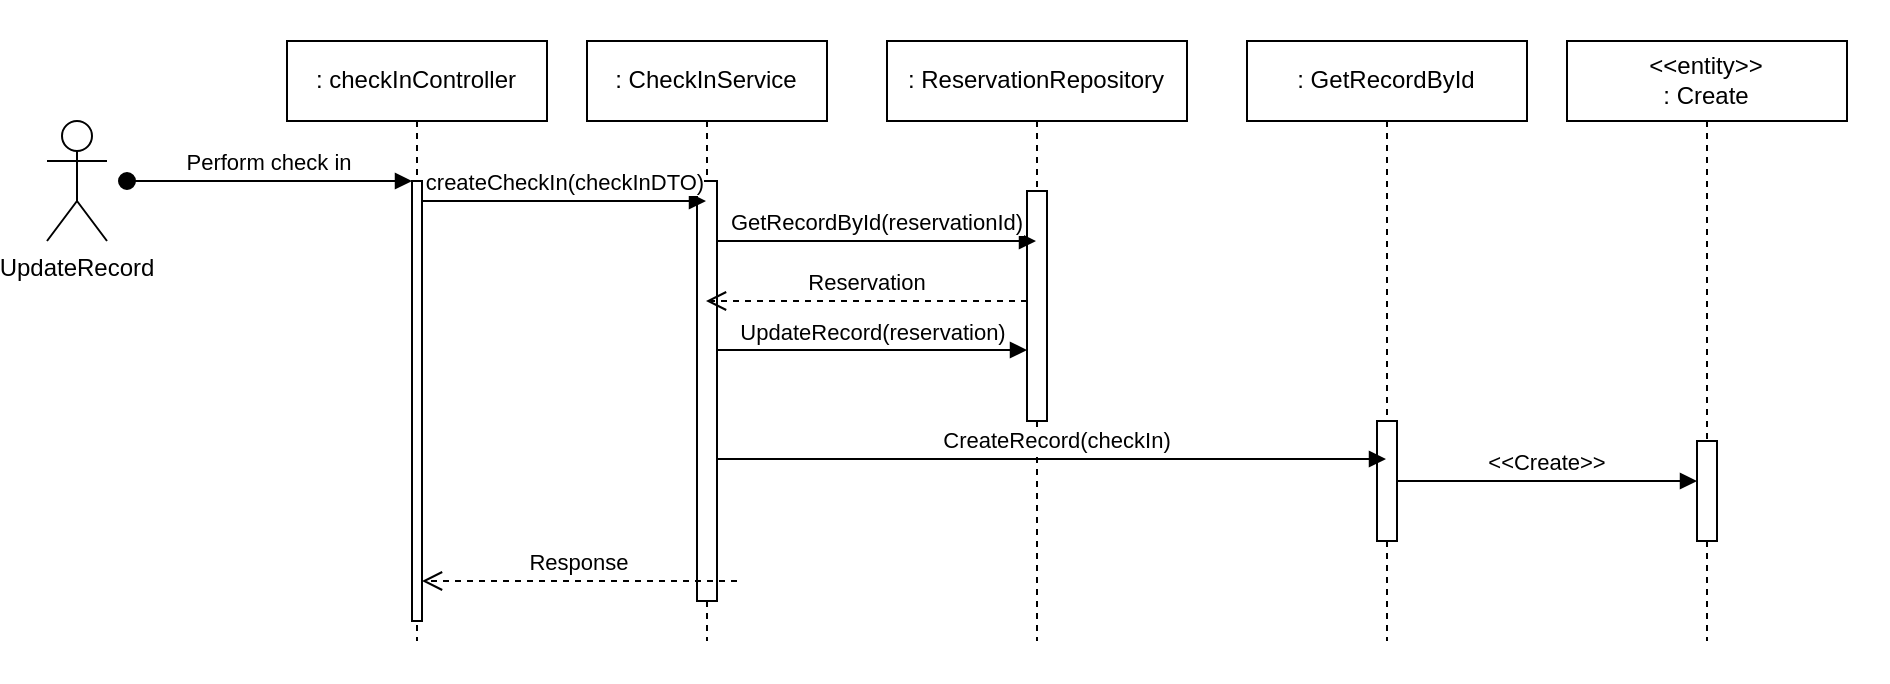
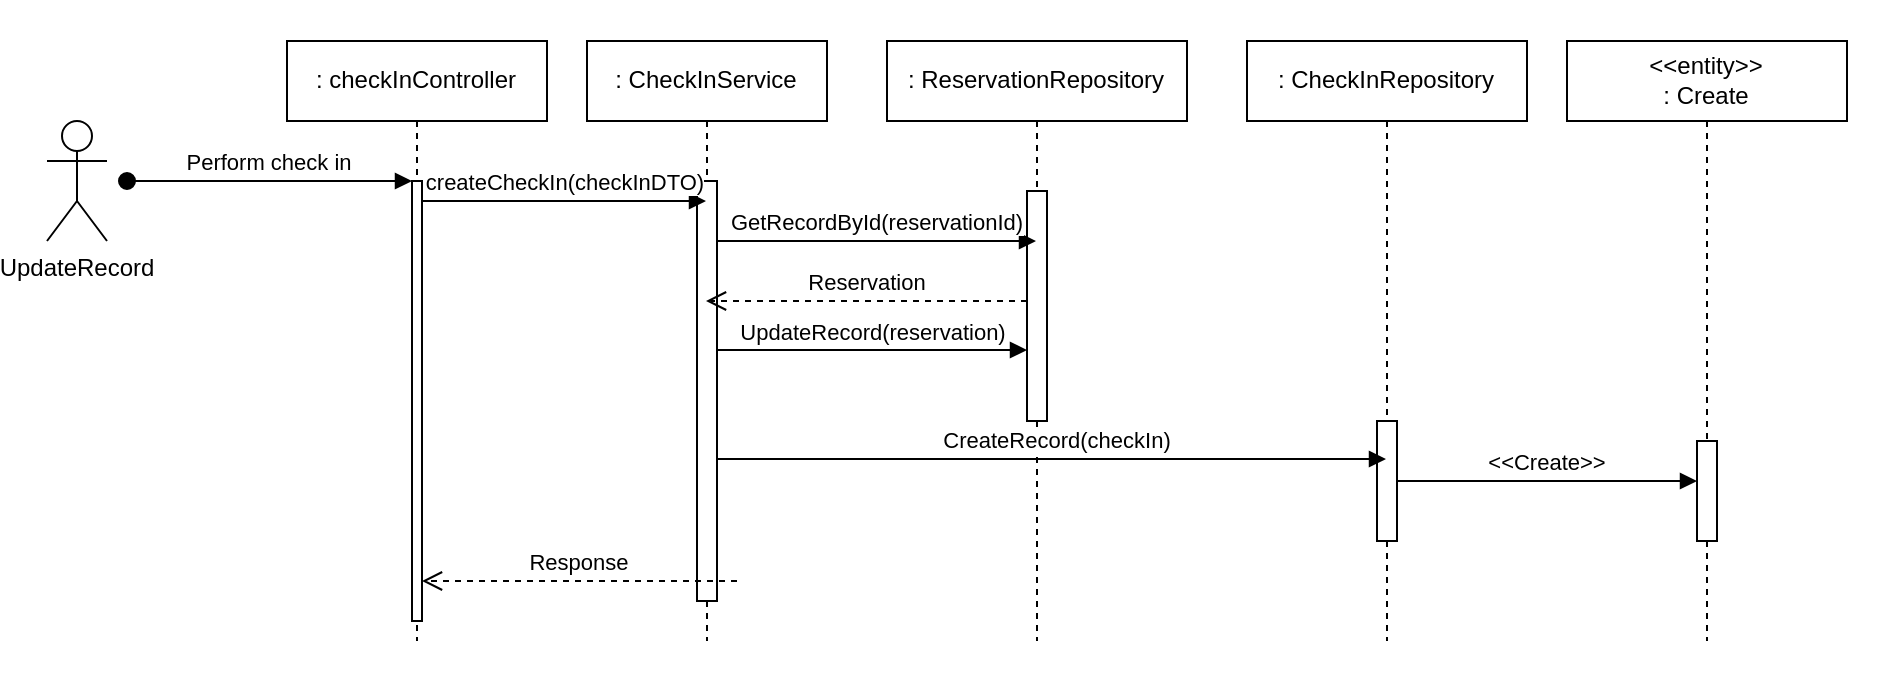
(1387, 81) -> (1387, 81)
